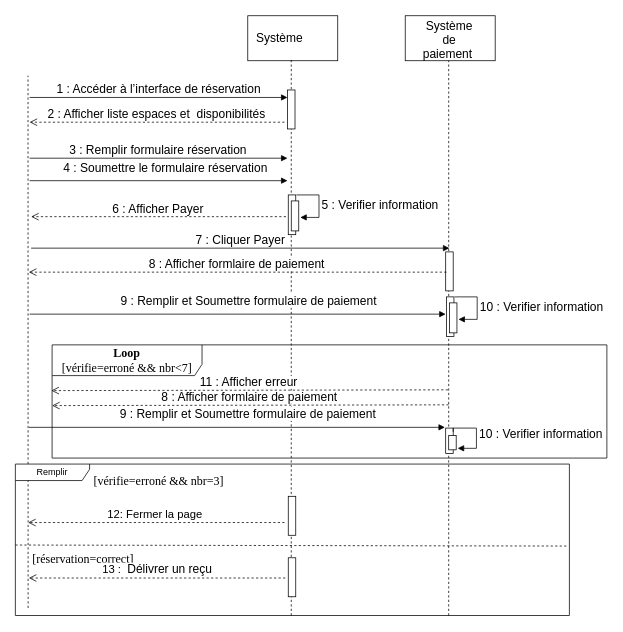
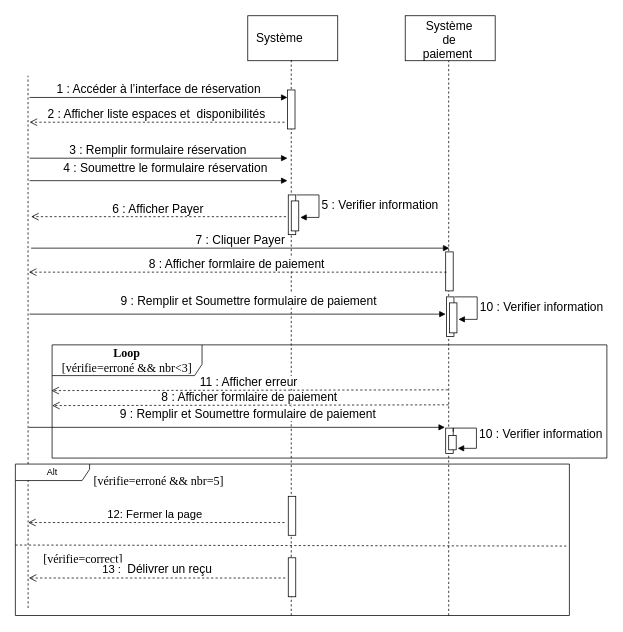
(127, 360) -> (127, 360)
(53, 472) -> (53, 472)
(158, 480) -> (158, 480)
(82, 558) -> (82, 558)
